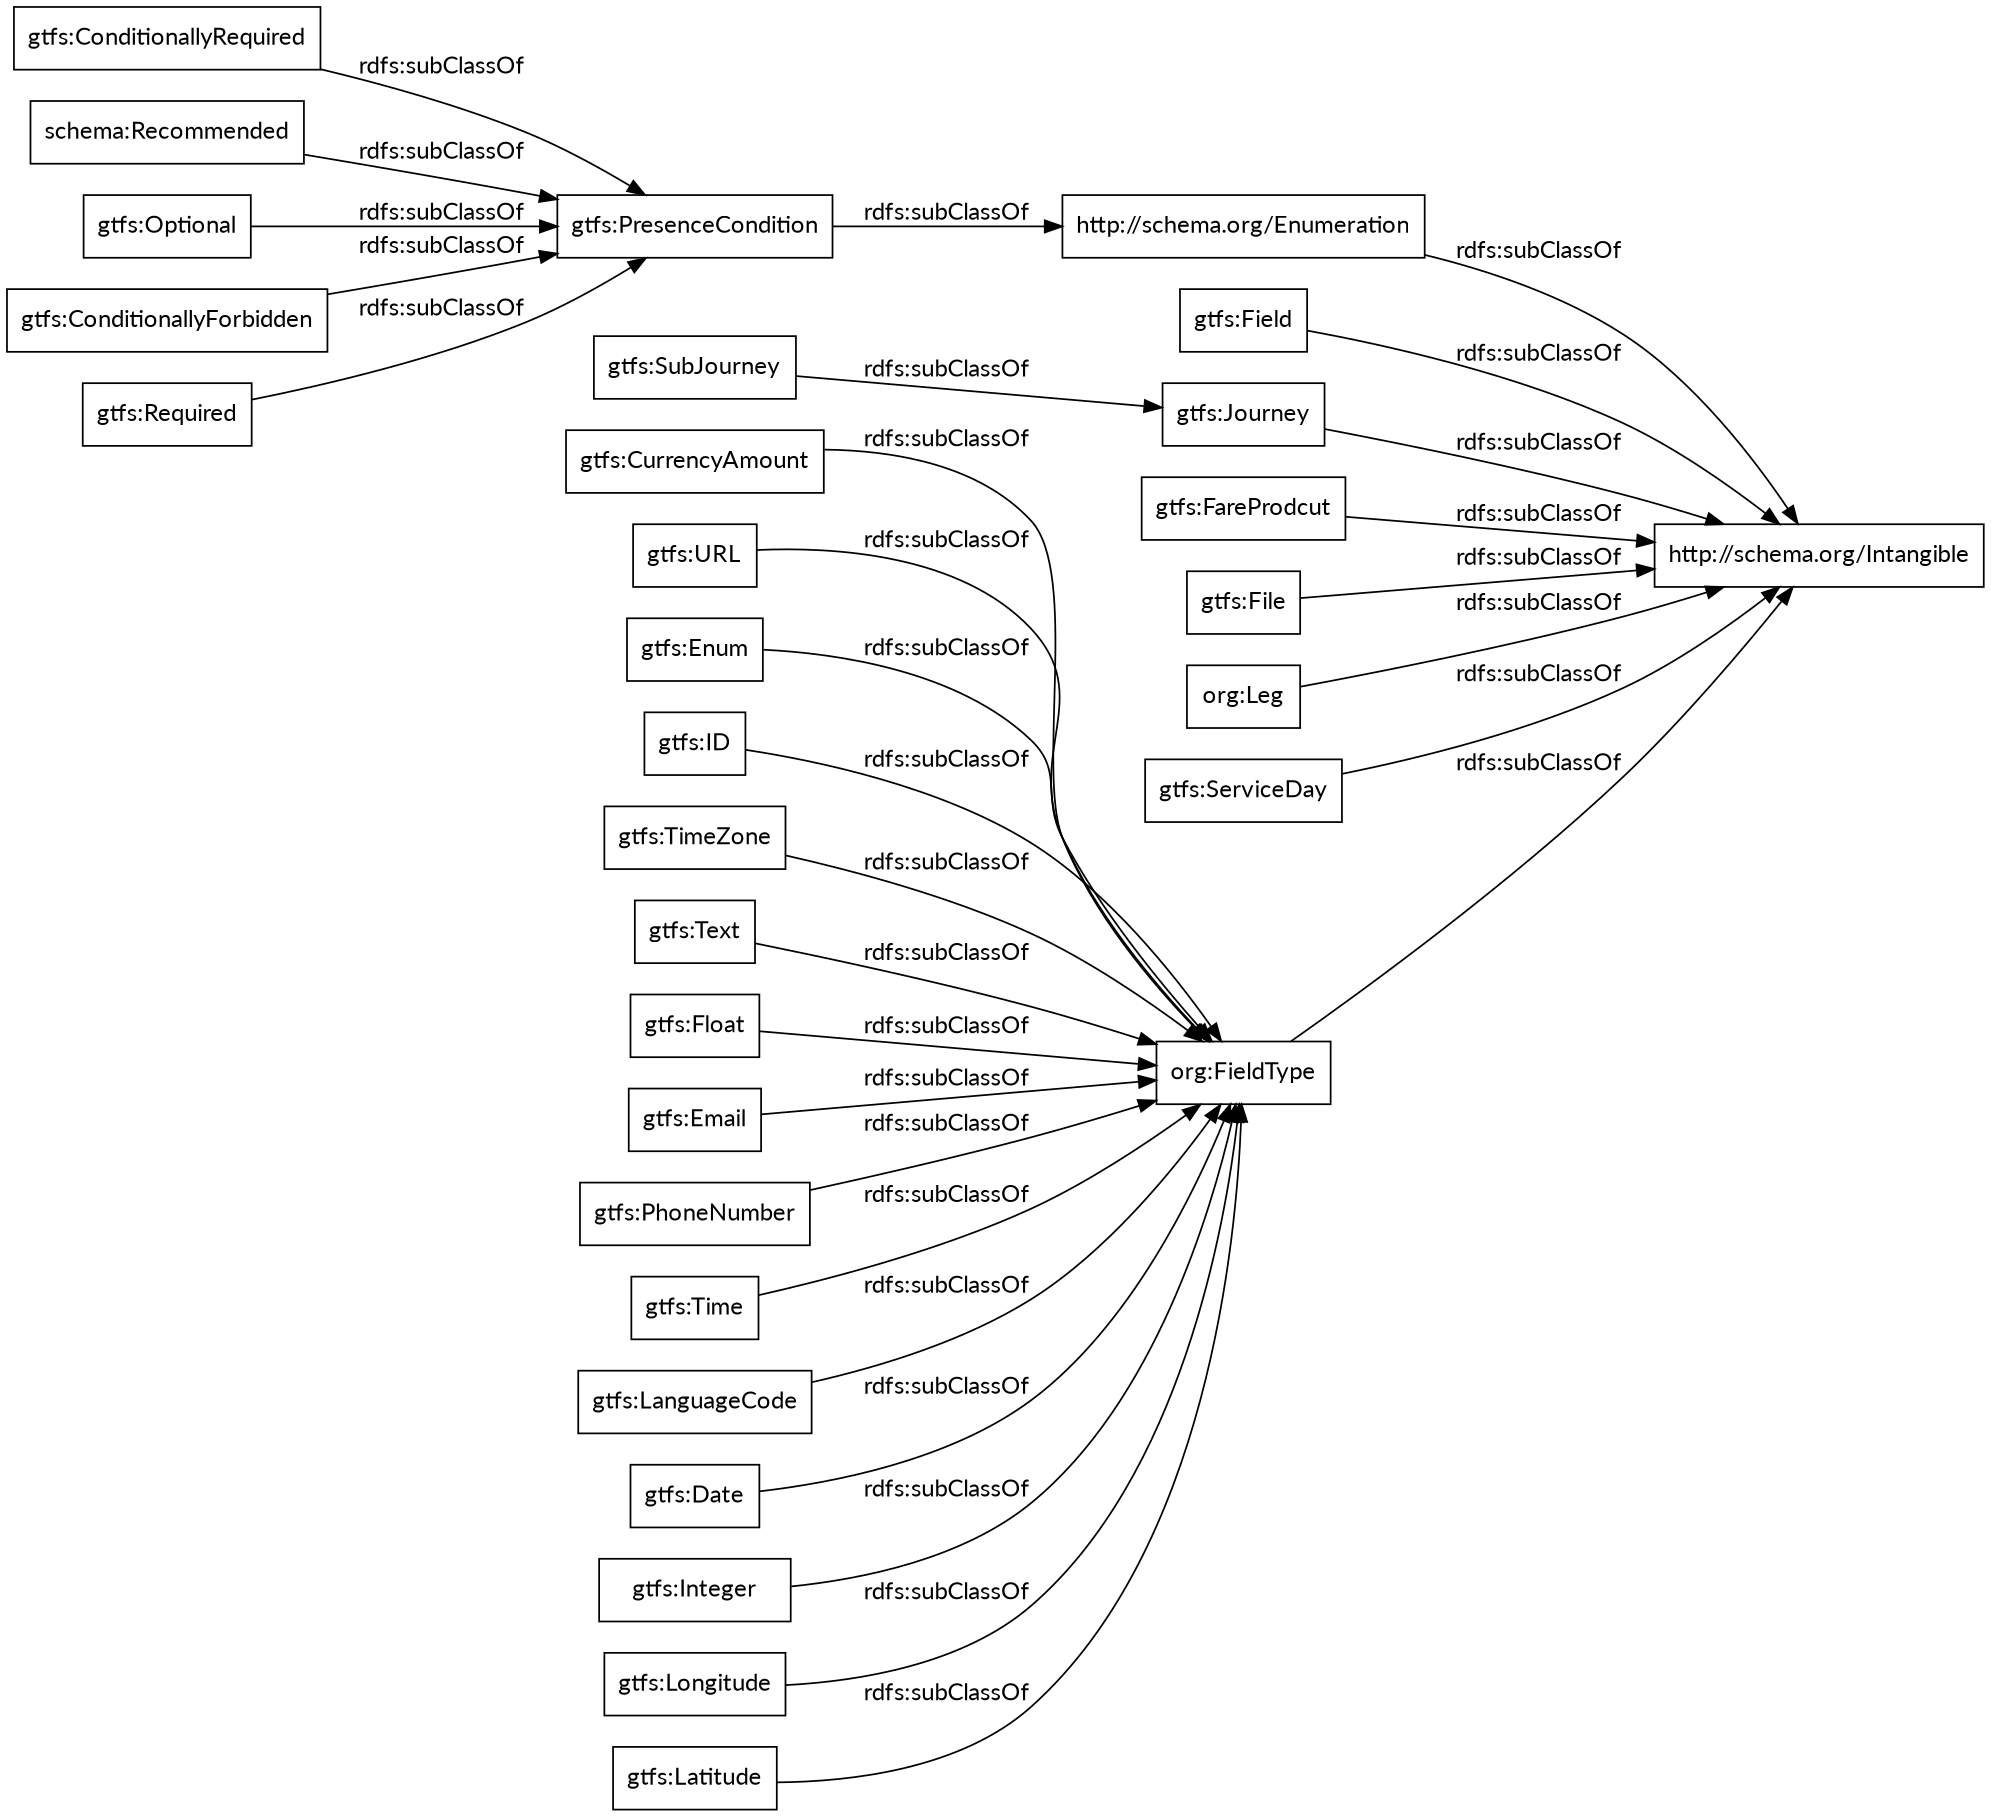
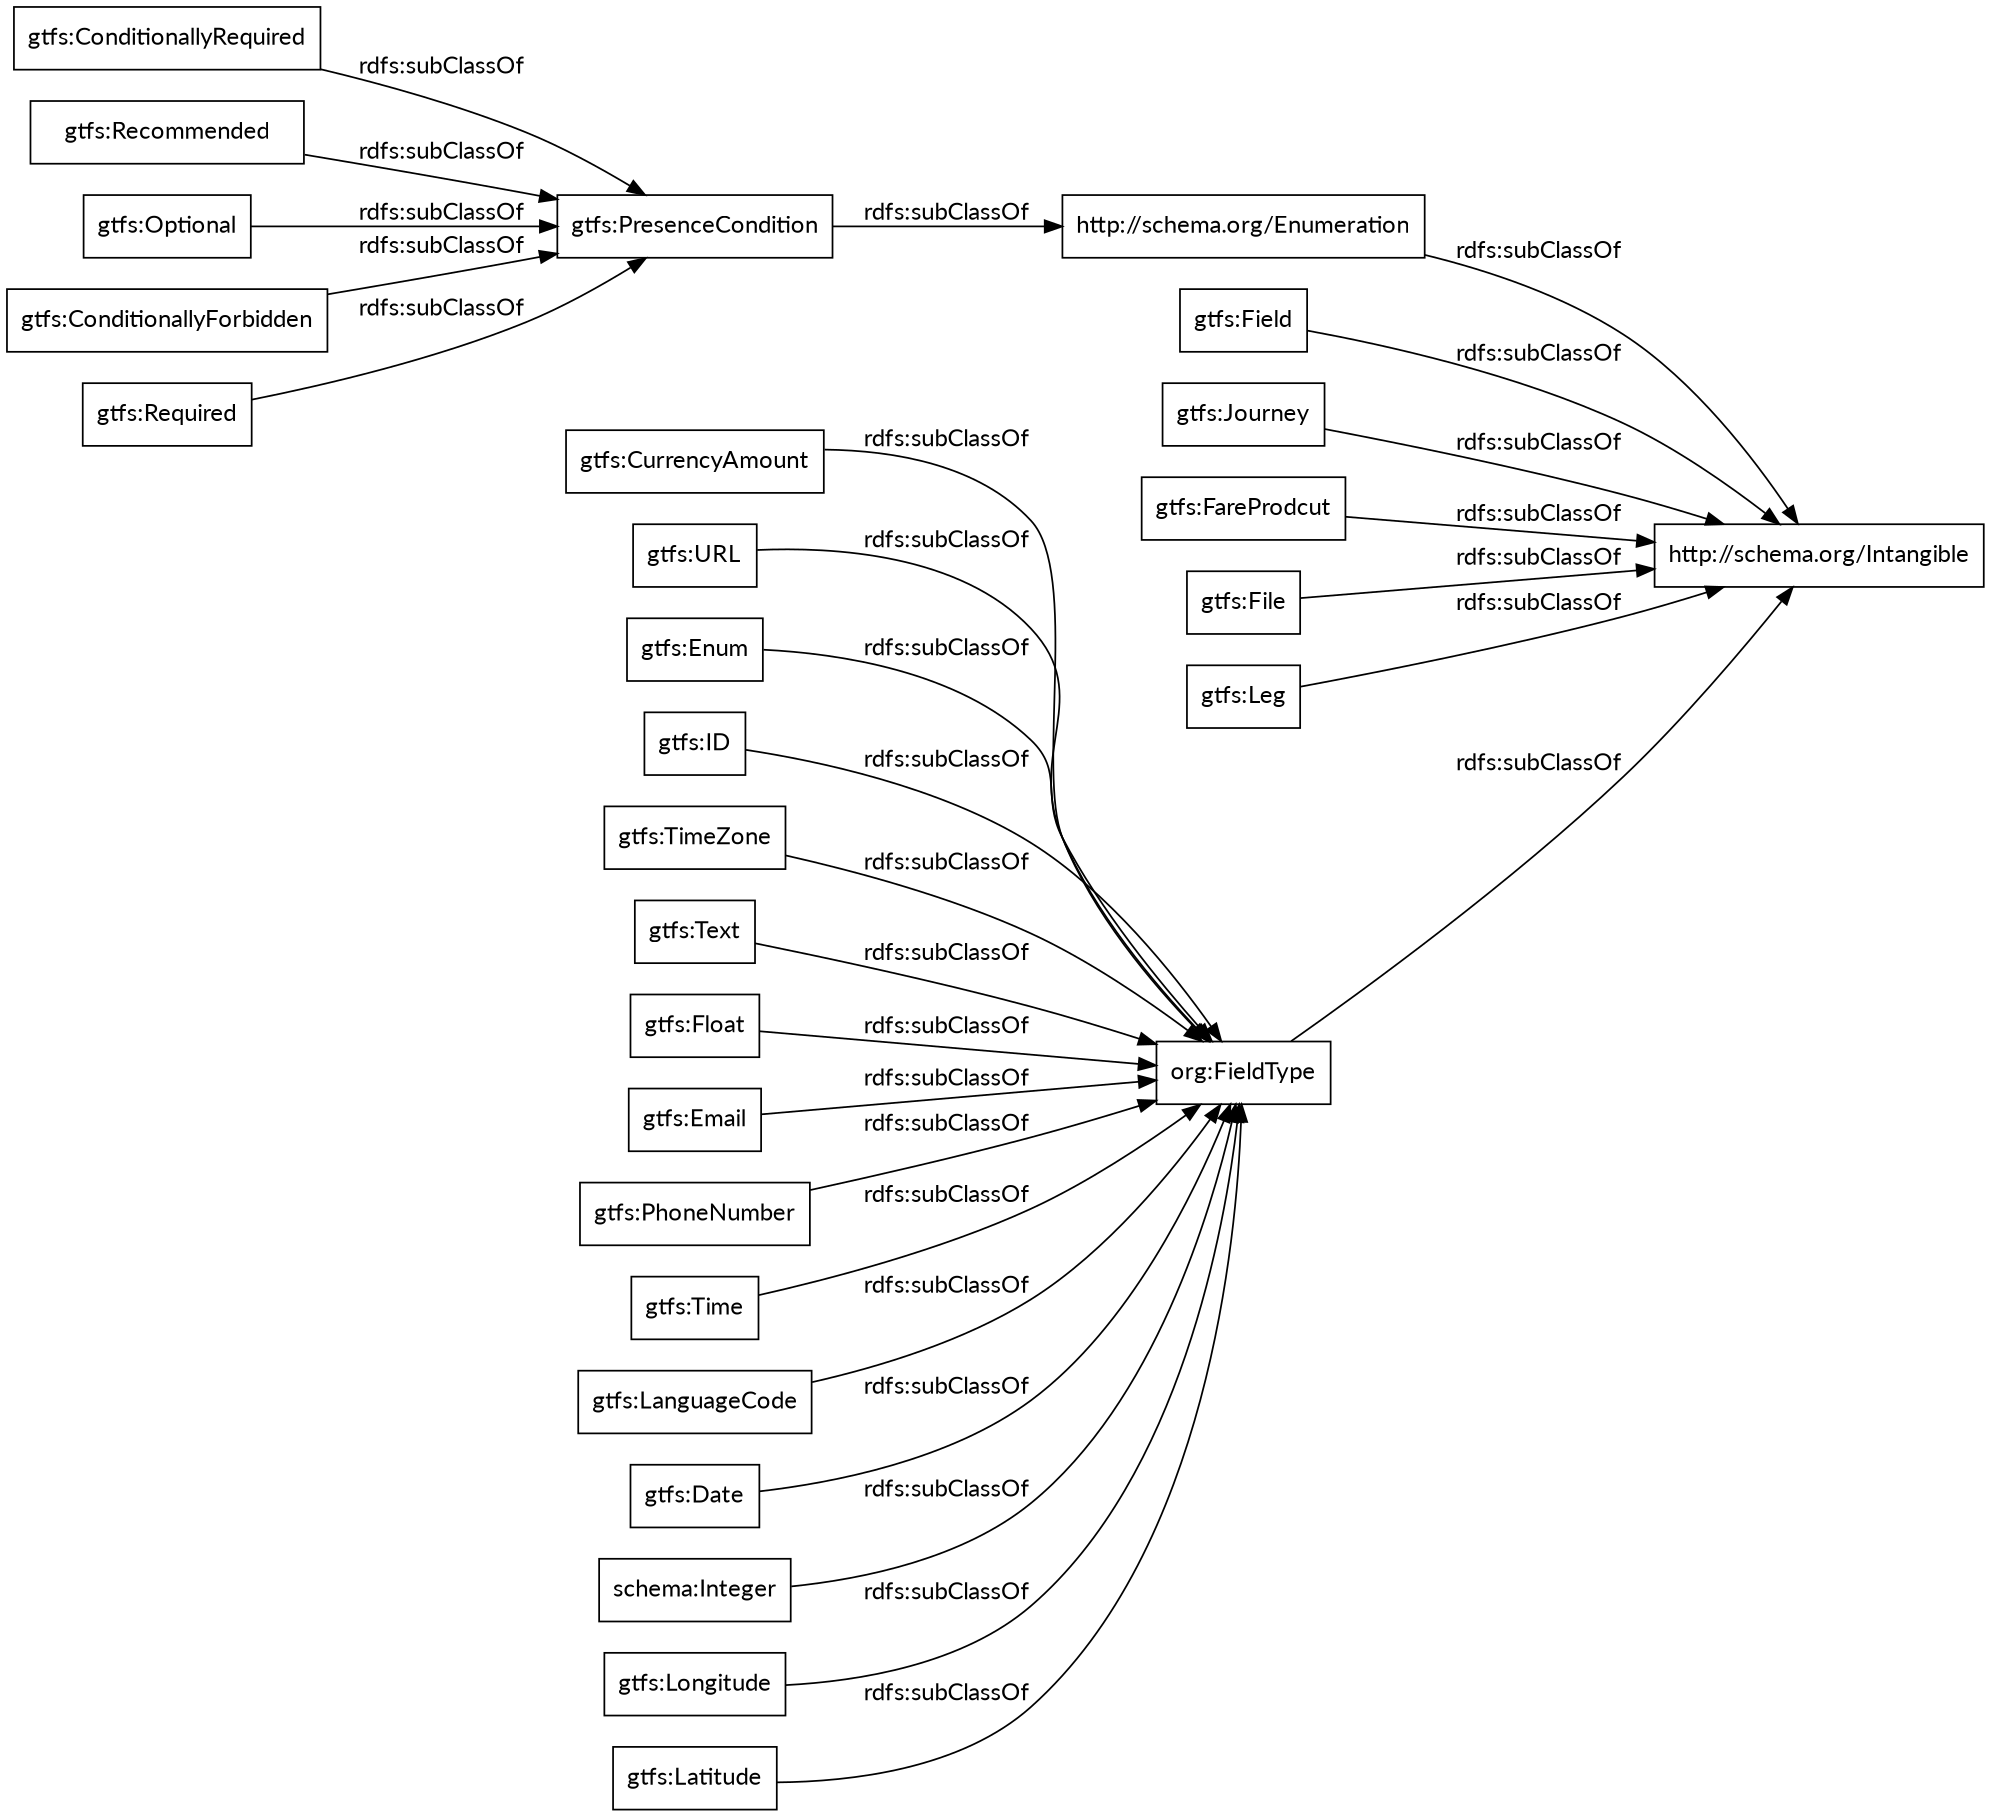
(167, 132) -> (167, 132)
(695, 367) -> none
(1244, 697) -> (1244, 697)
(1244, 791) -> none
(695, 1590) -> (695, 1590)
